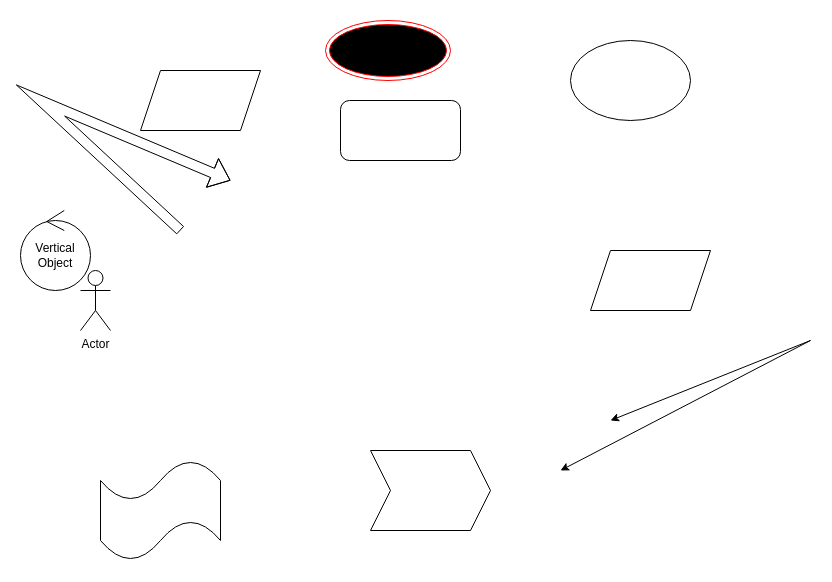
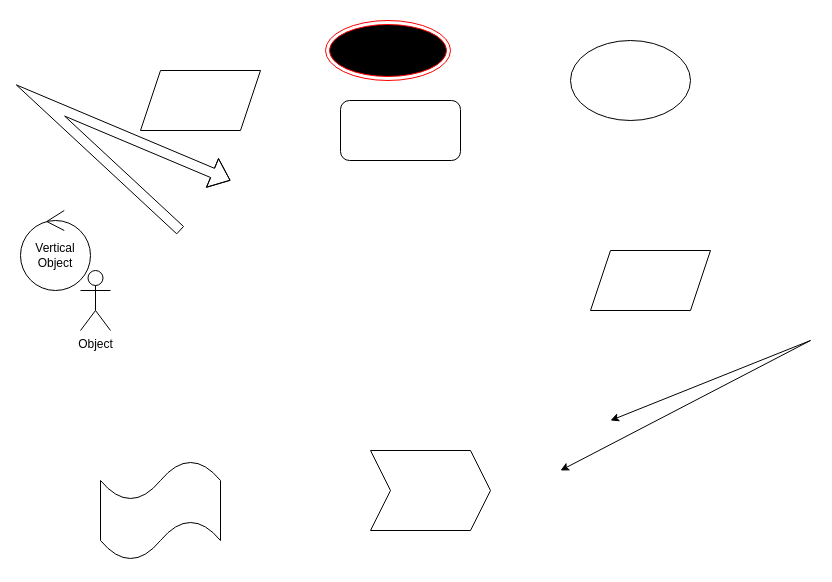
(96, 345) -> (96, 345)
